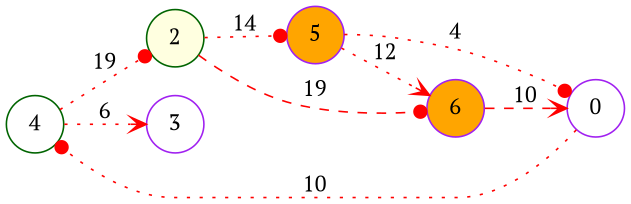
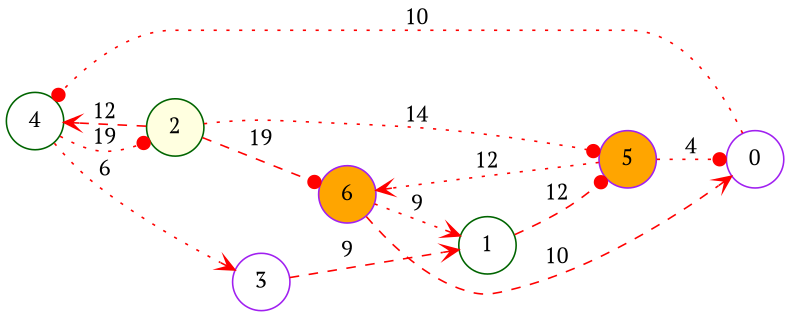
none -> (113, 125)
none -> (487, 245)
